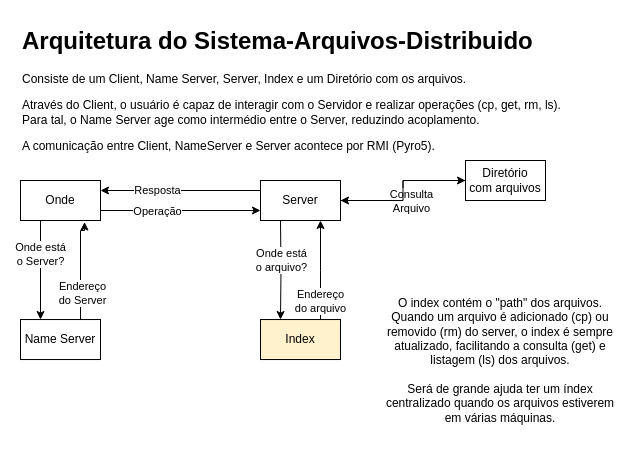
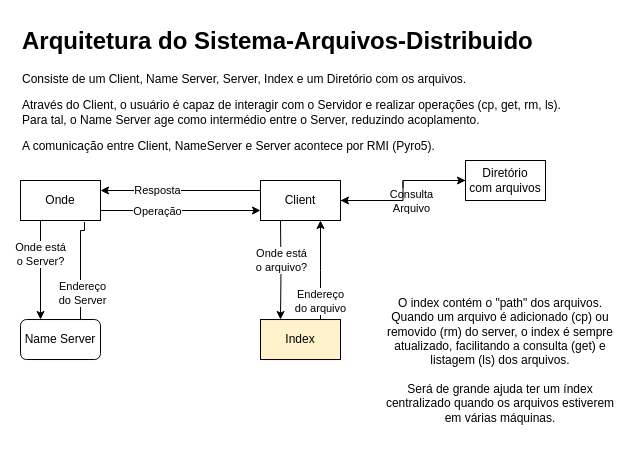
(301, 201) -> (301, 201)
(84, 231) -> (85, 228)
(61, 340) -> (61, 340)
